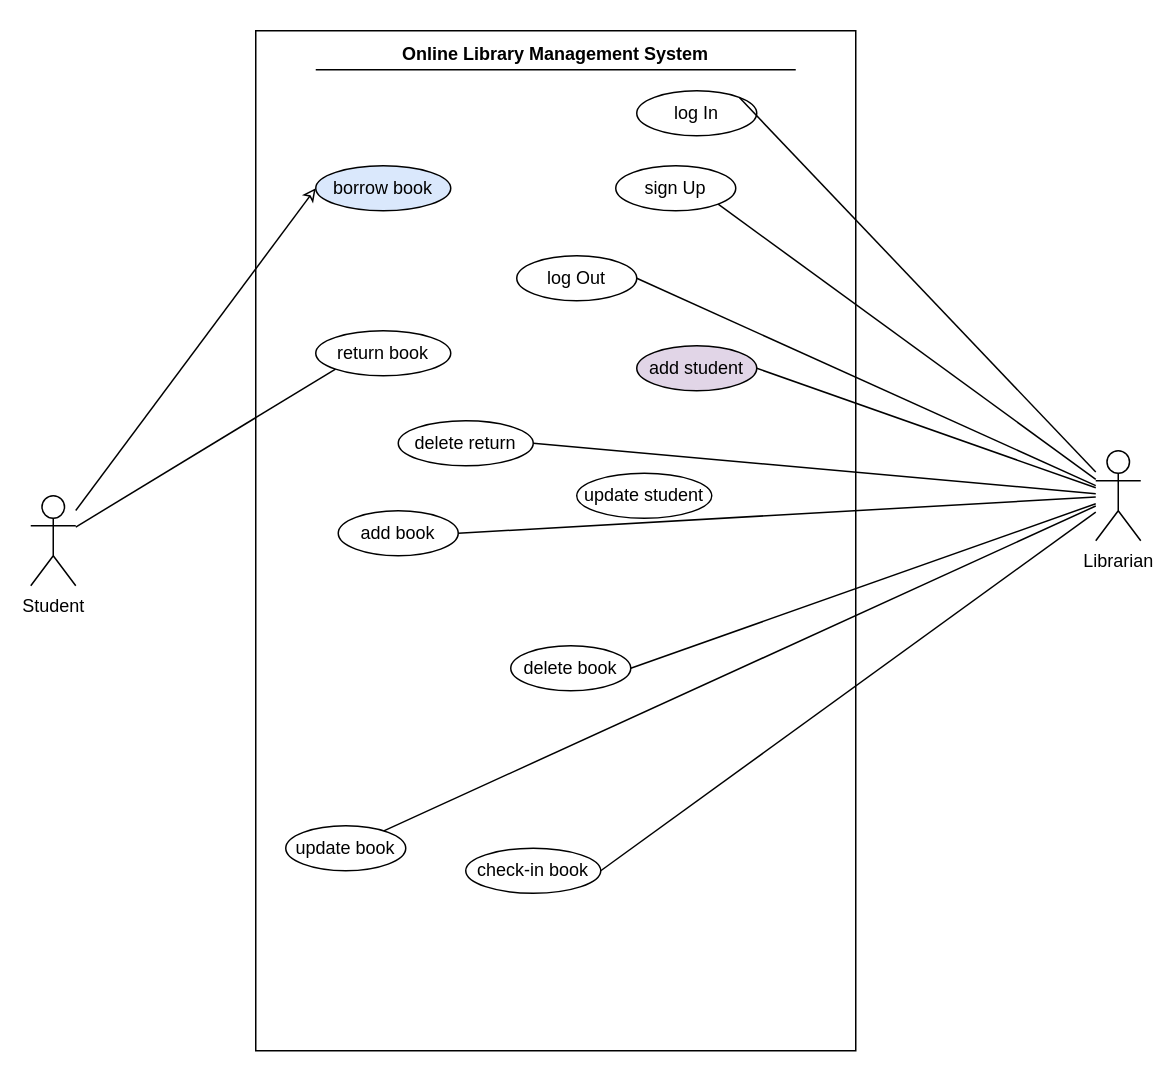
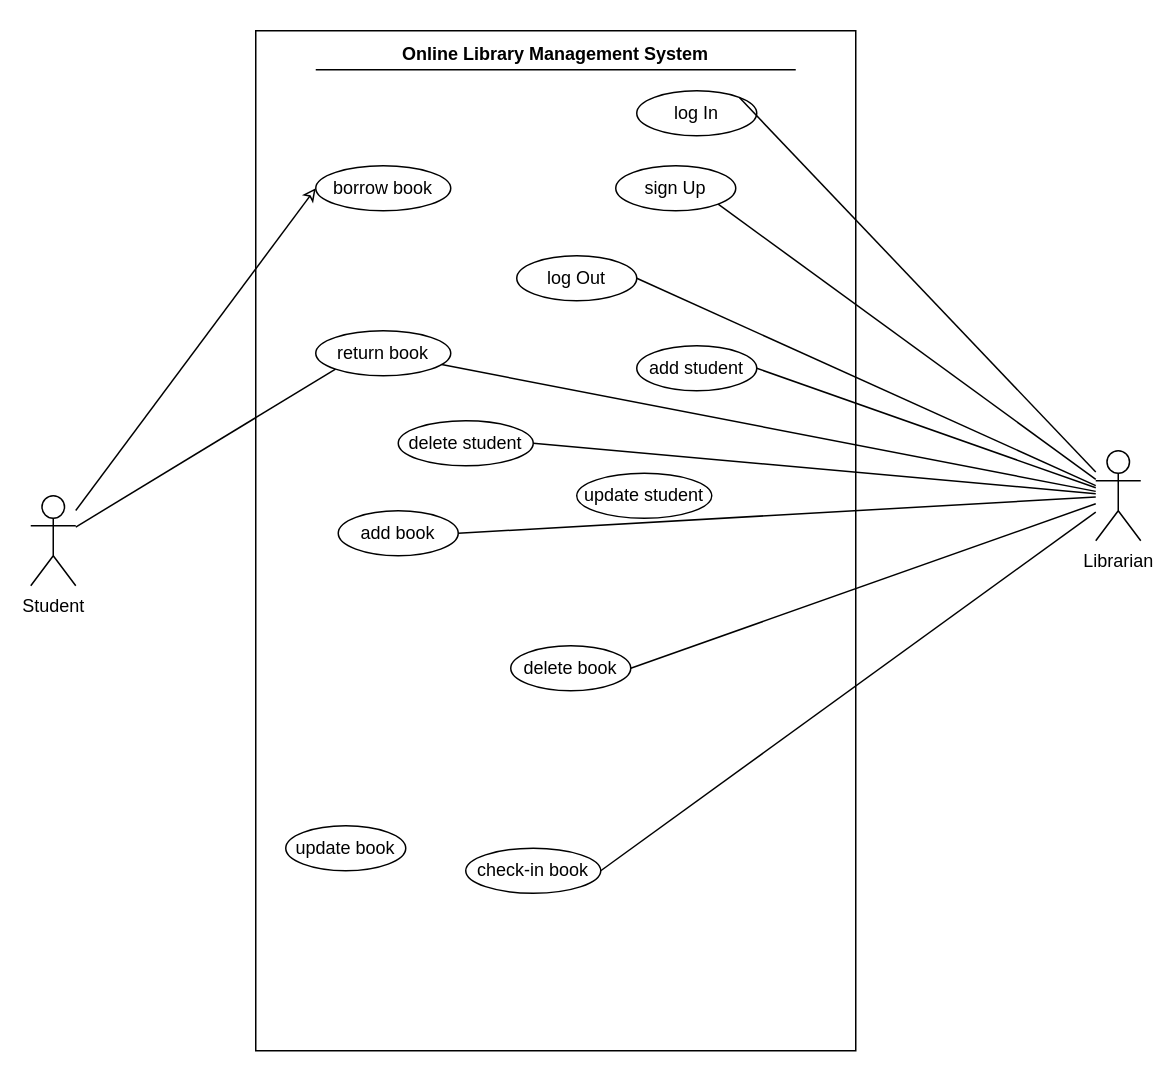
(383, 188) -> (383, 188)
(697, 368) -> (697, 368)
(466, 443) -> (466, 443)
(740, 668) -> (769, 428)
